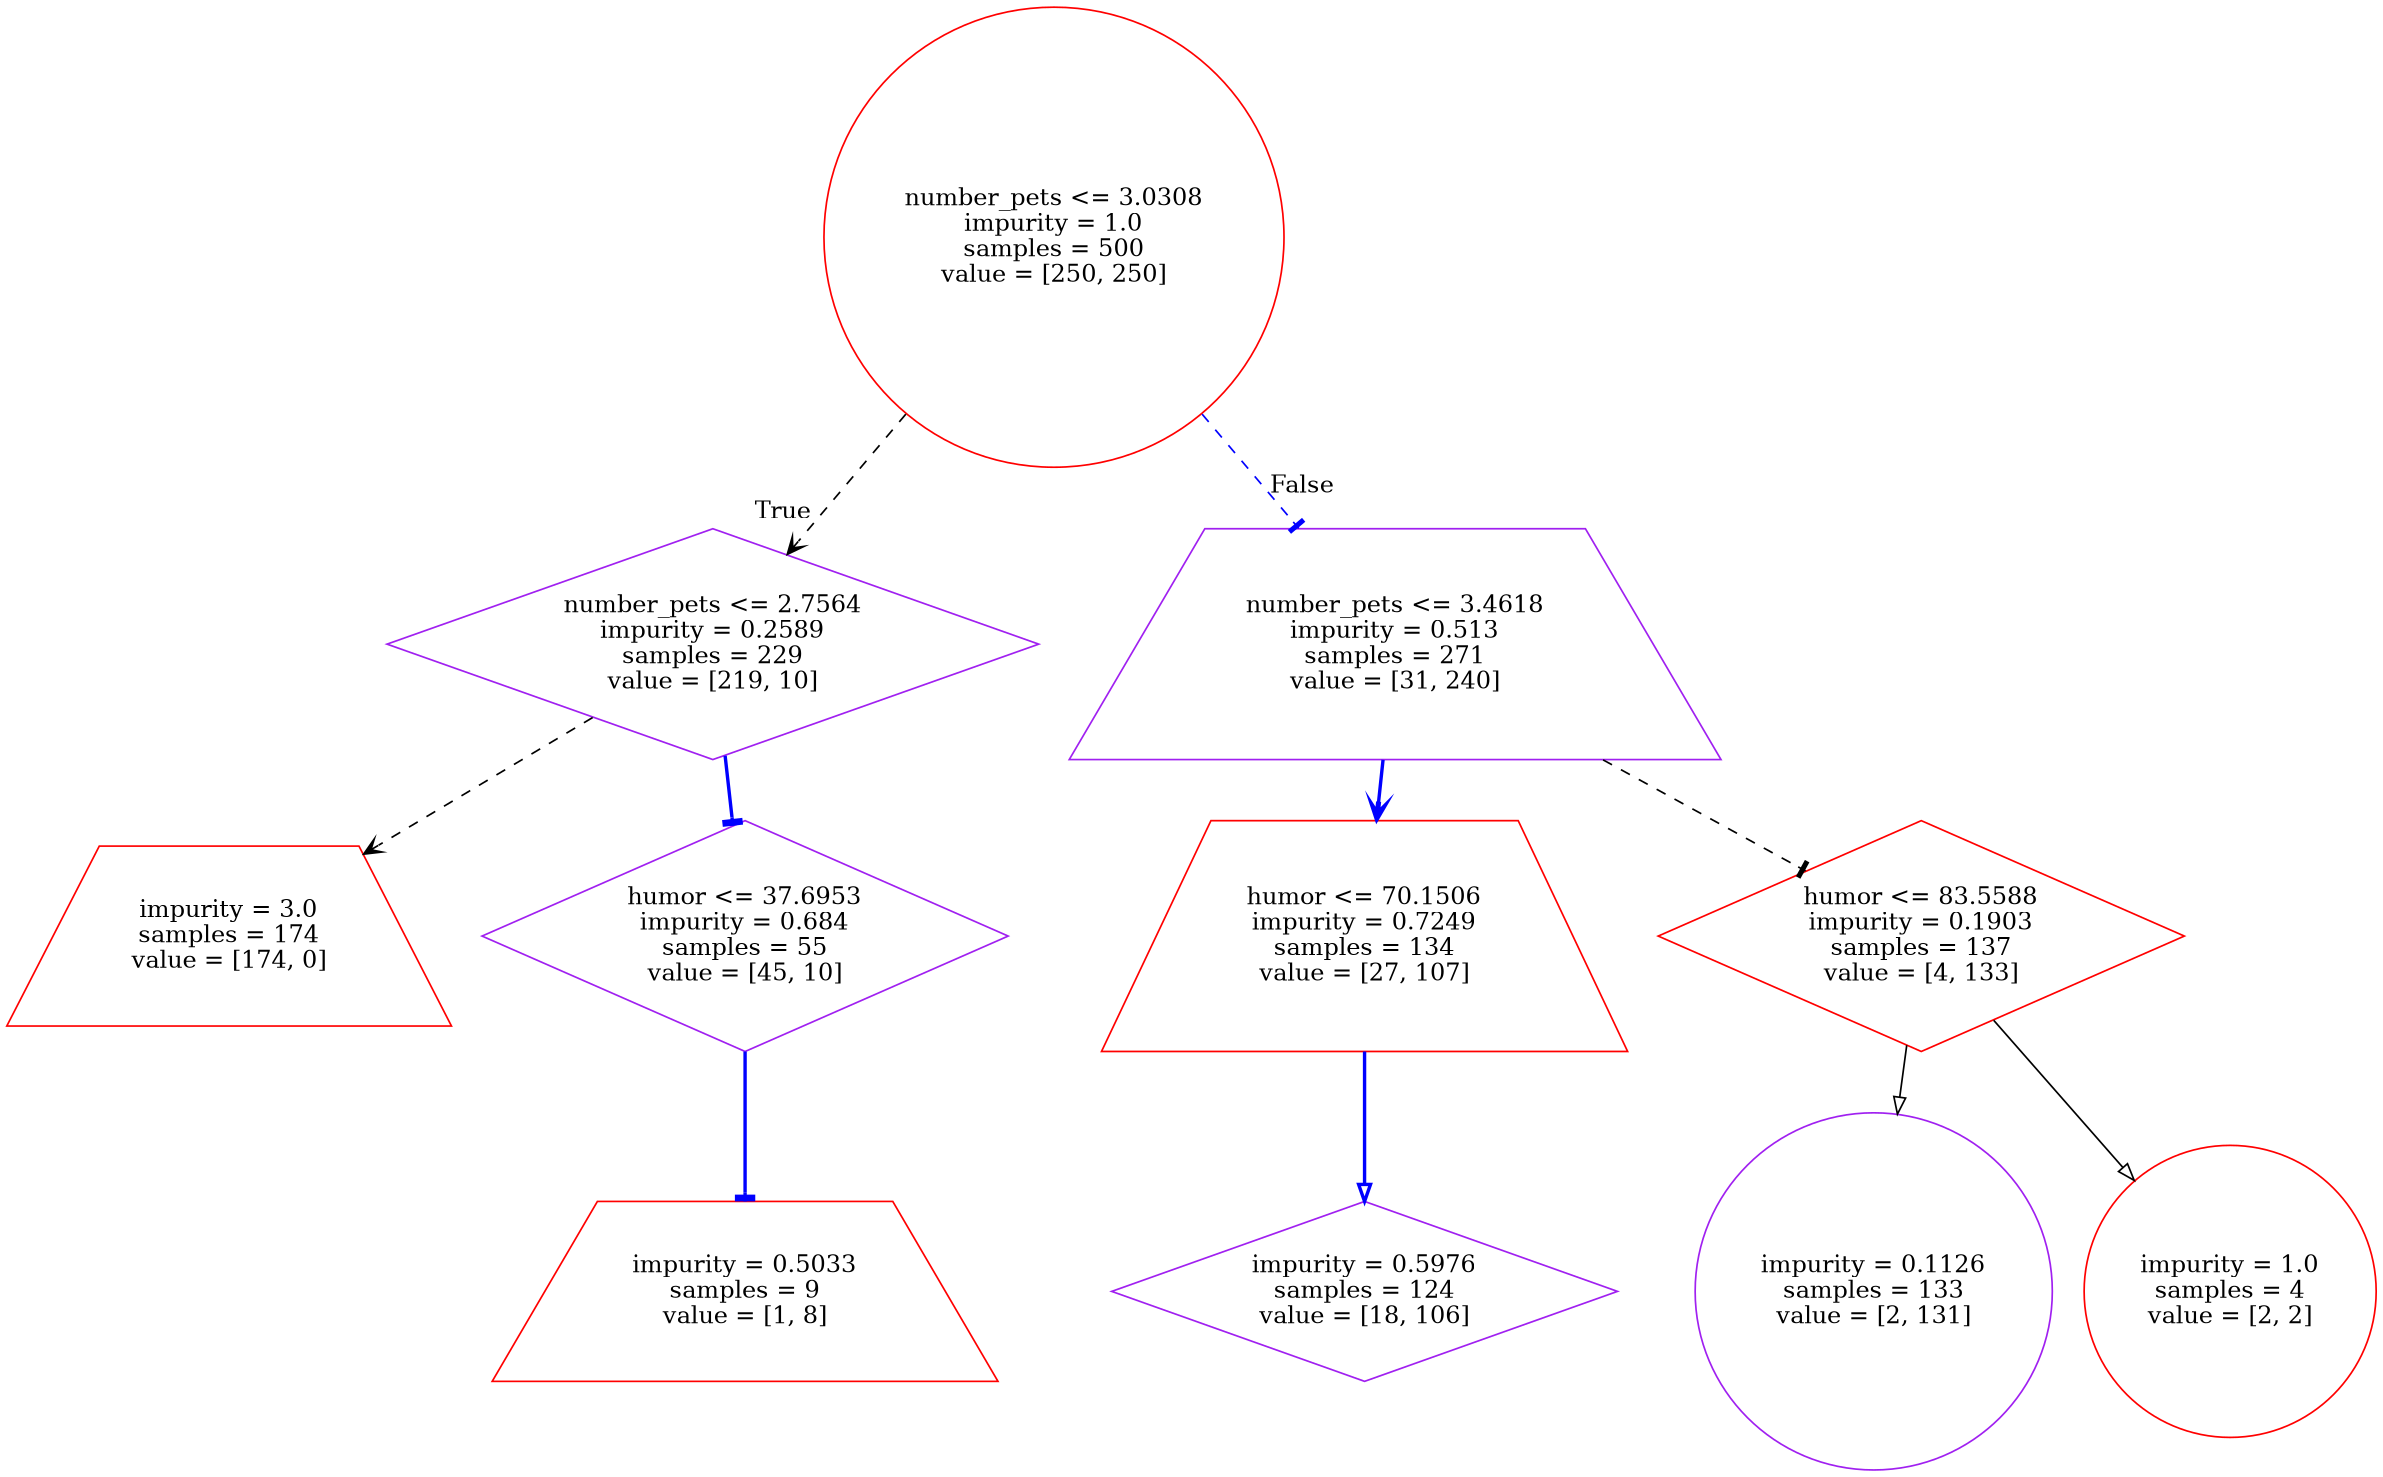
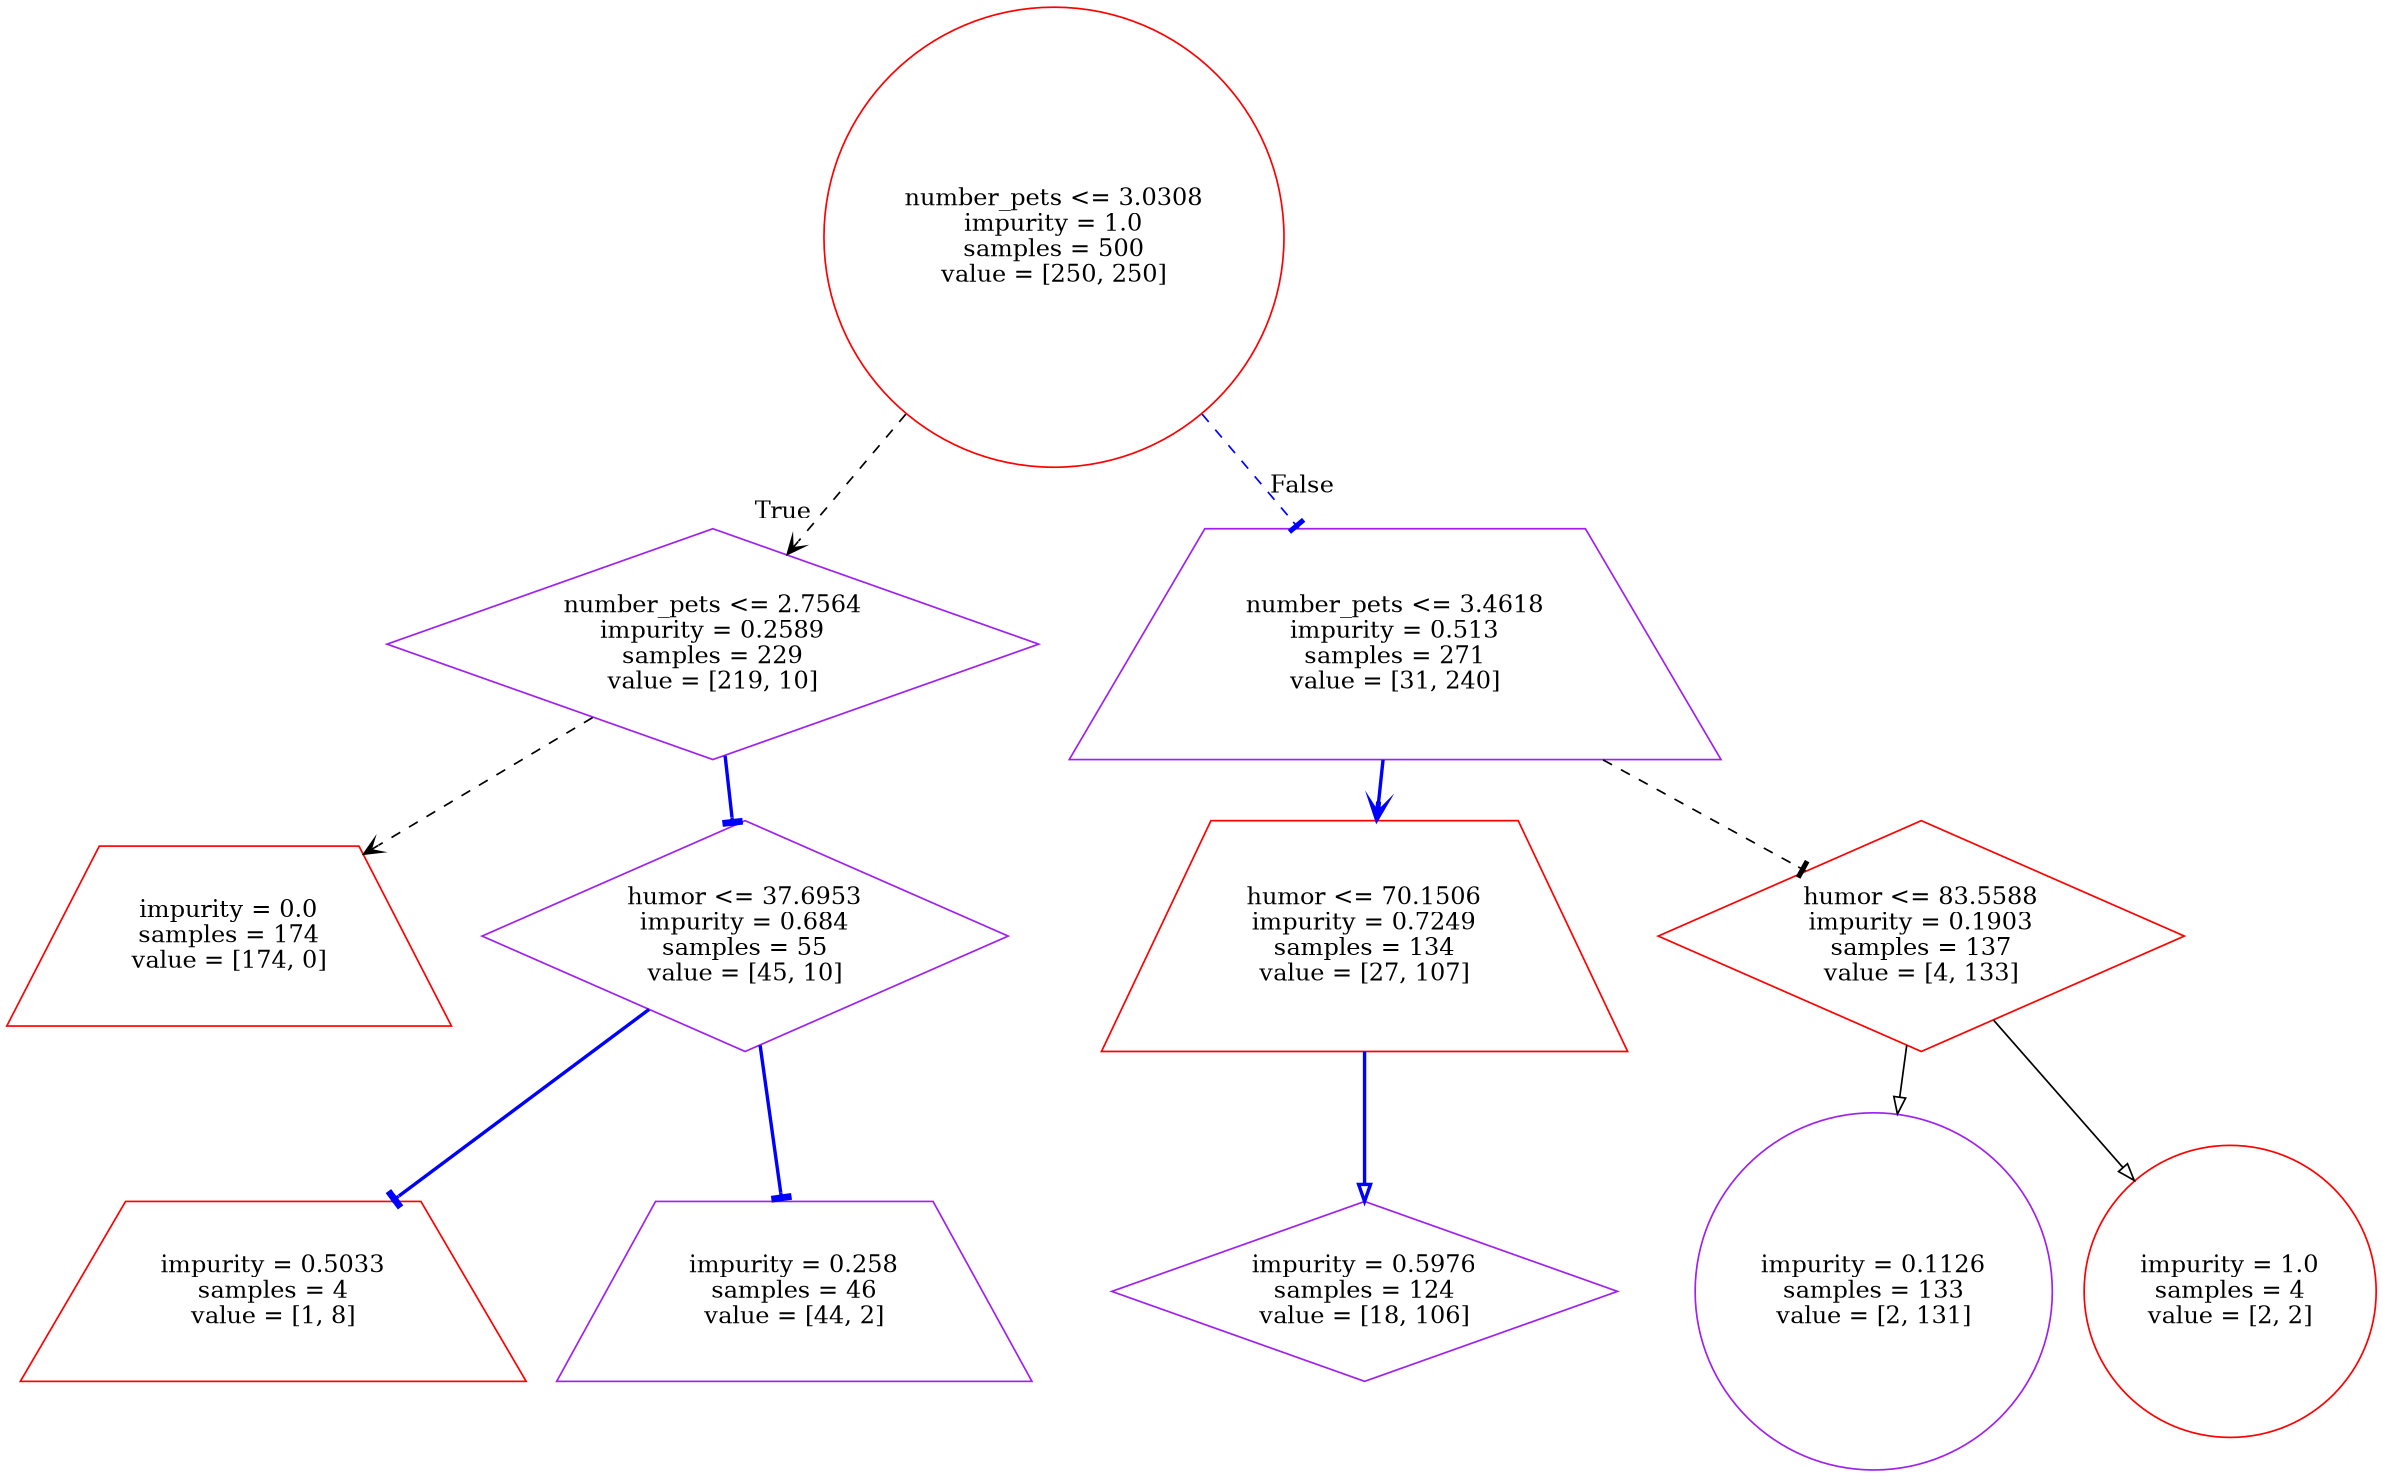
(229, 936) -> (229, 936)
(745, 1291) -> (273, 1291)
none -> (794, 1291)
